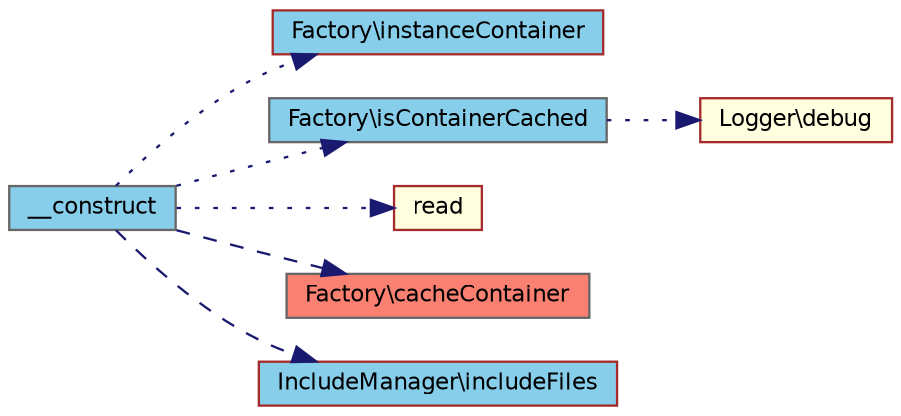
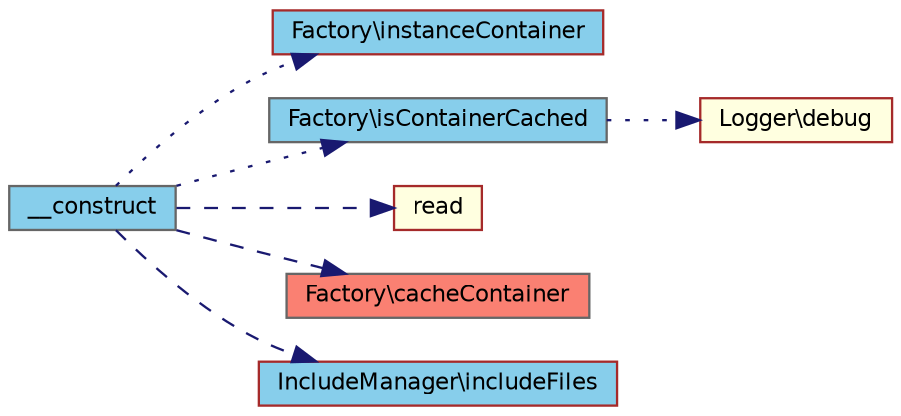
(273, 208) -> (273, 208)
